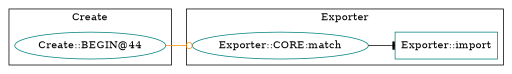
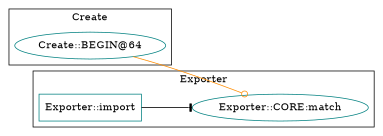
(90, 46) -> (90, 46)
(380, 46) -> (165, 108)
